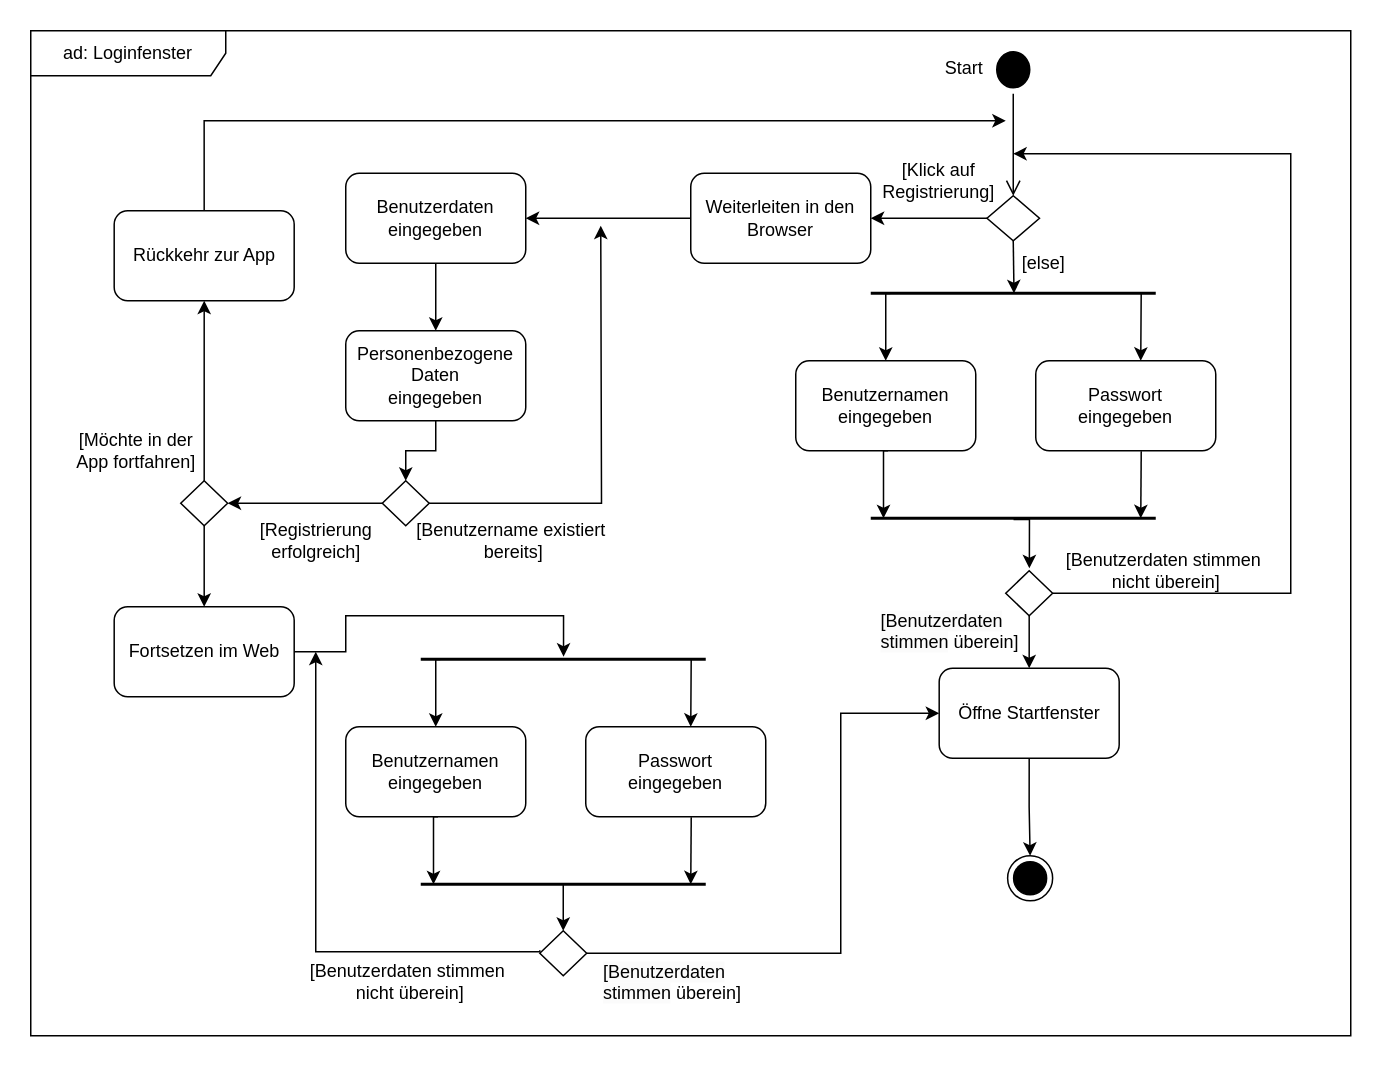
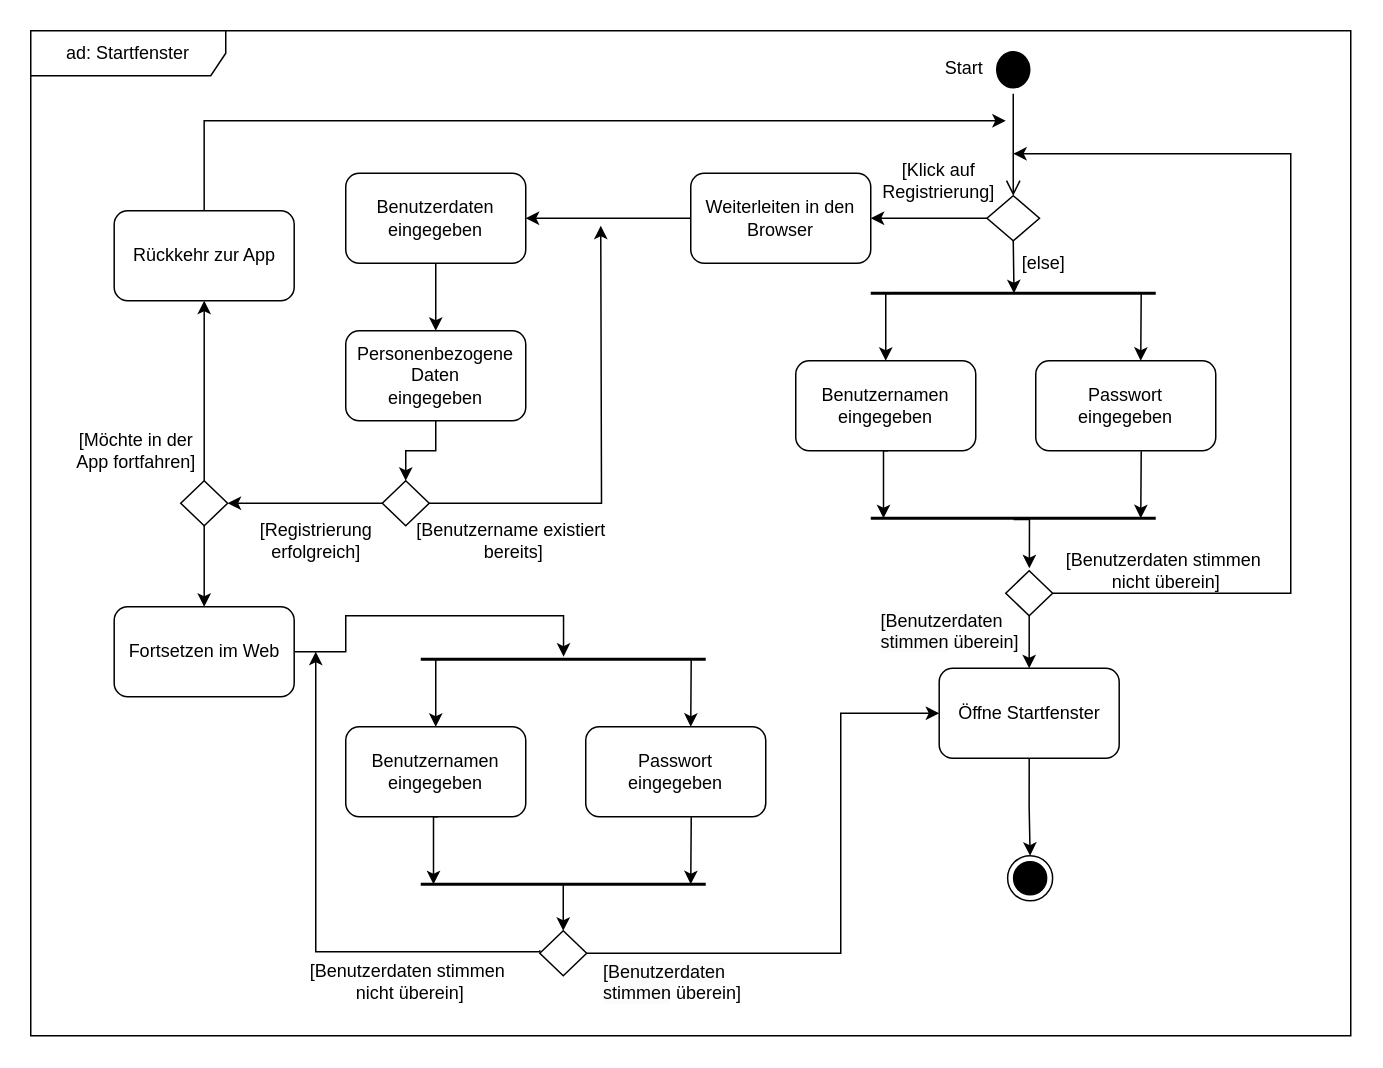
(128, 53) -> (128, 53)
